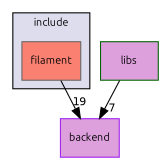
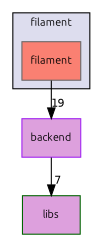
(51, 23) -> (51, 23)
(112, 95) -> (51, 171)
